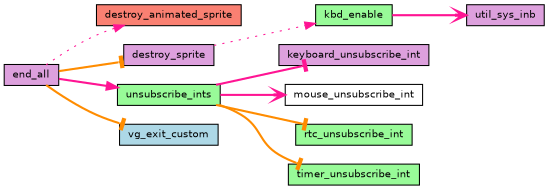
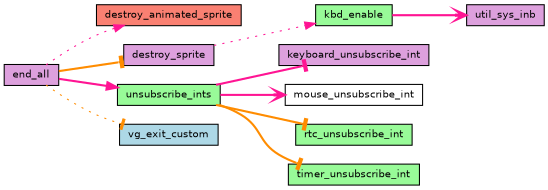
(81, 107) -> (81, 107)
